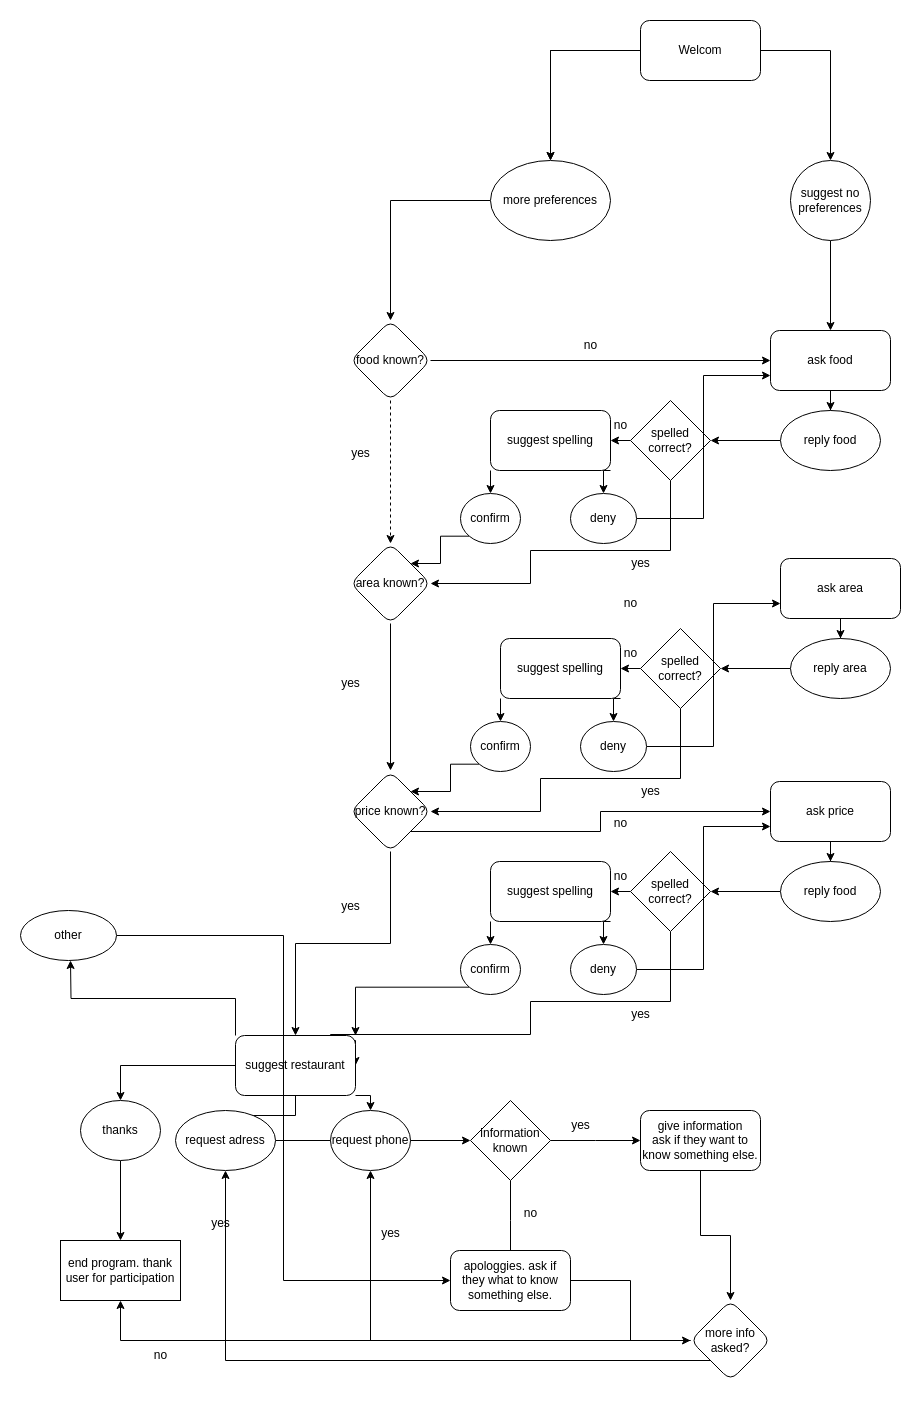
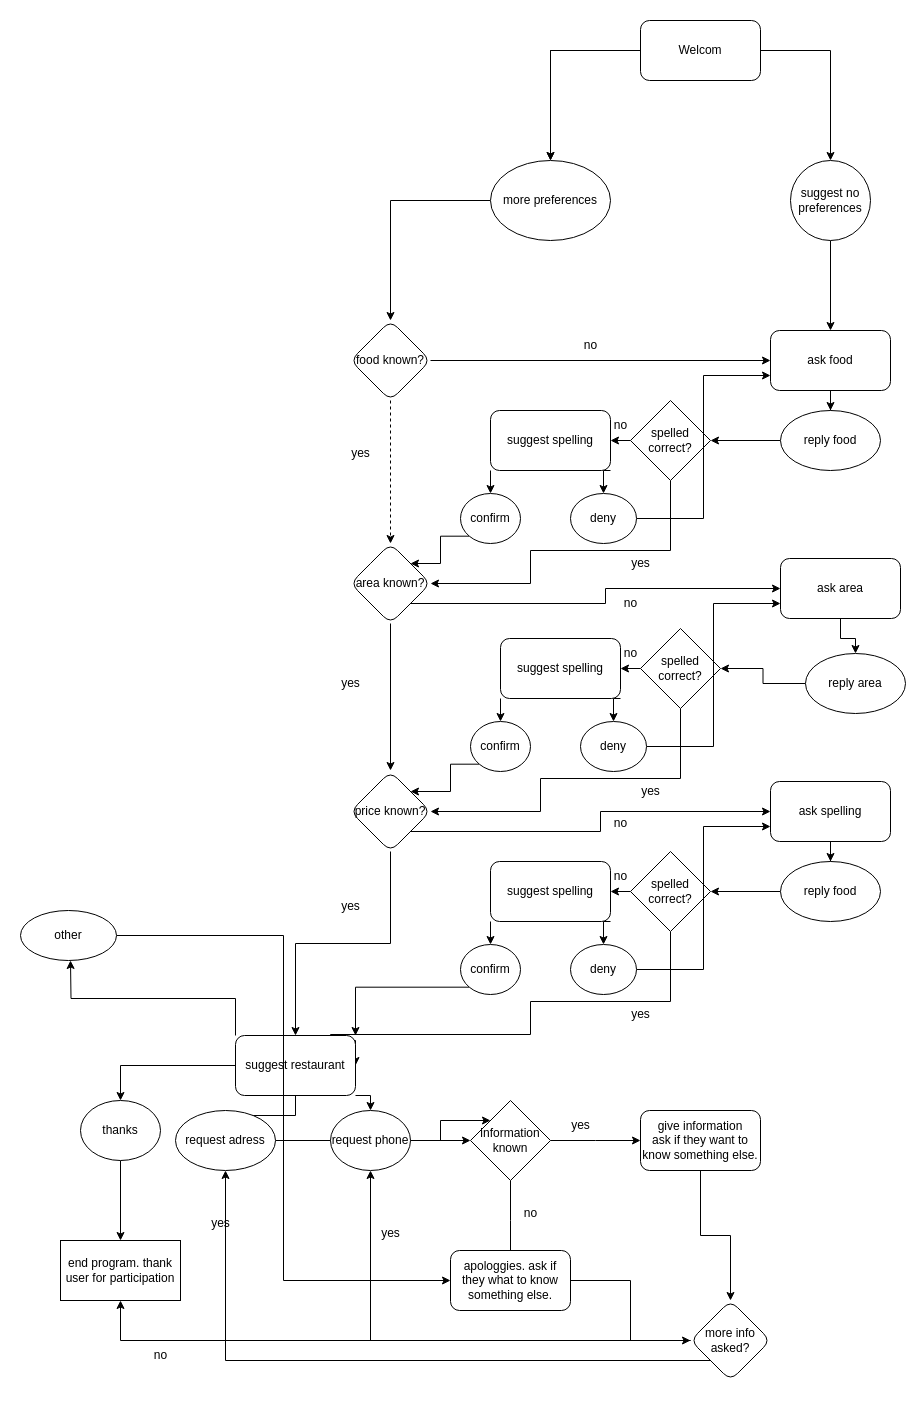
none -> (600, 604)
(841, 669) -> (856, 684)
(831, 812) -> (831, 812)
none -> (453, 1121)
